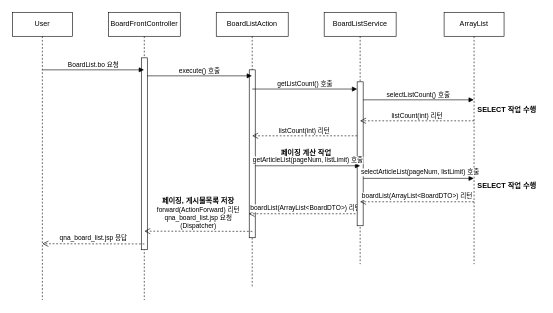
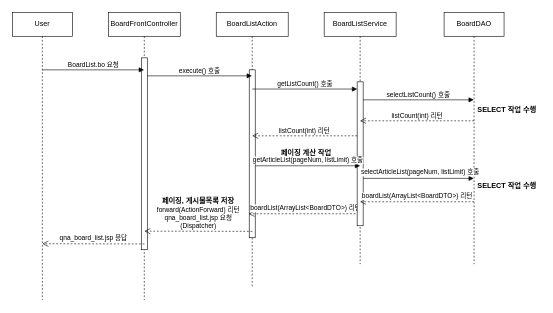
(474, 24) -> (474, 24)
